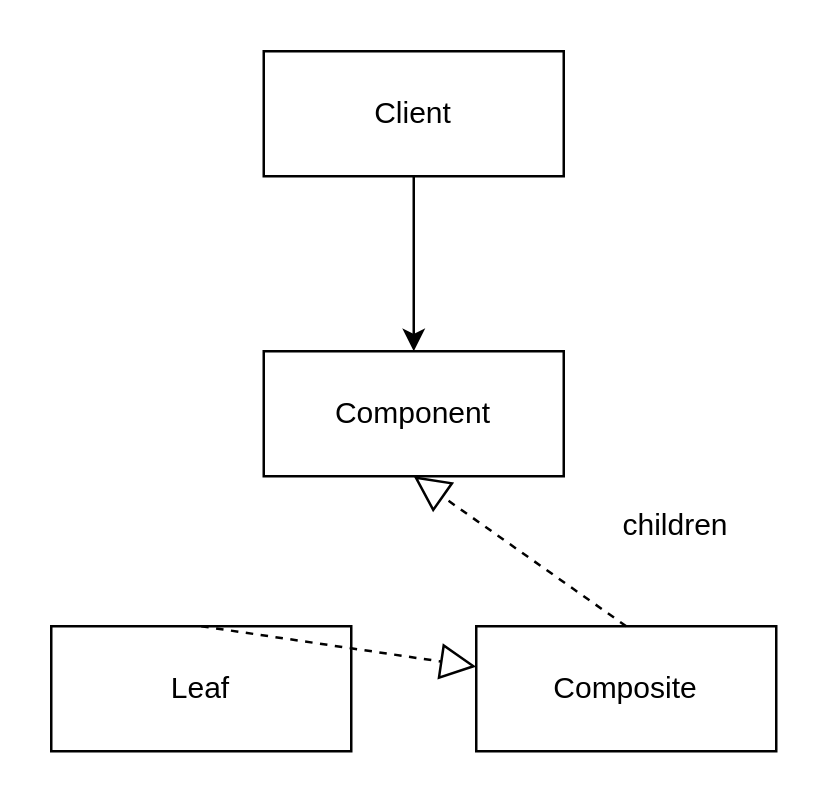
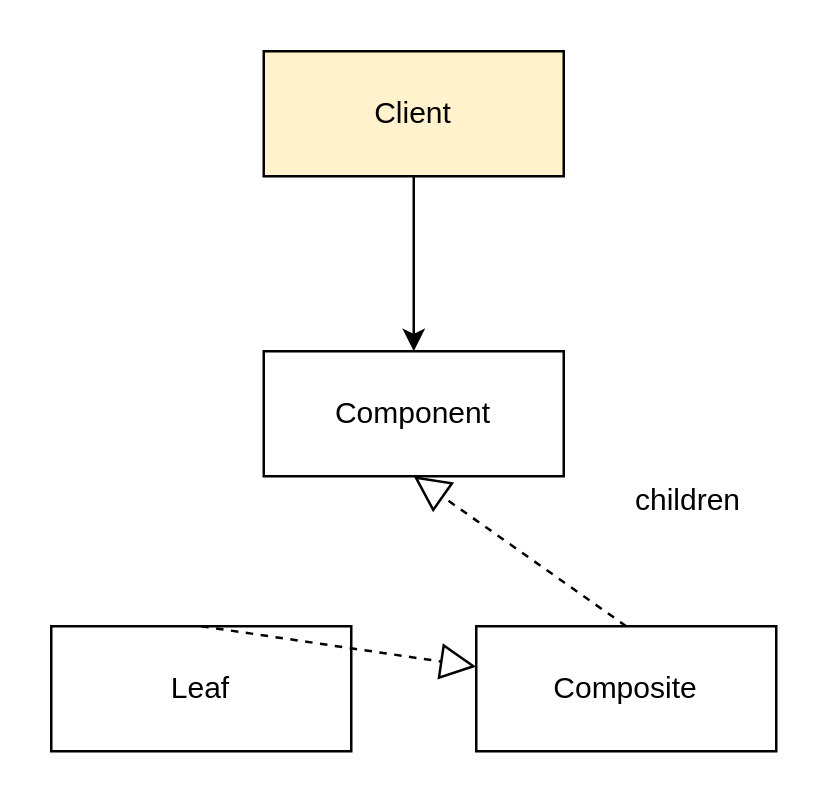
(414, 114) -> (414, 114)
(676, 526) -> (689, 501)
